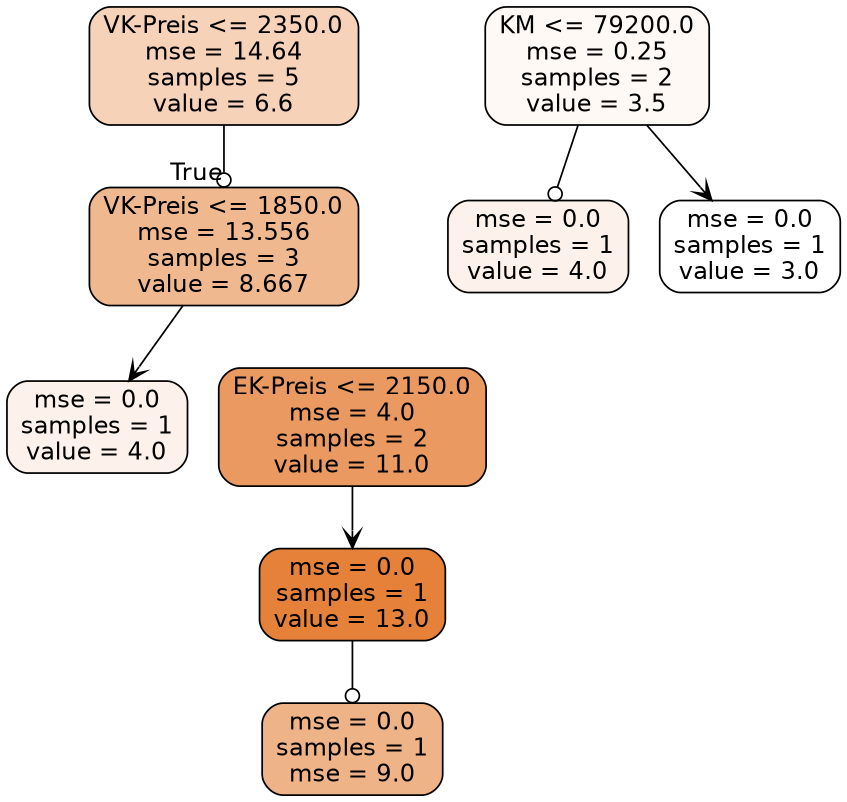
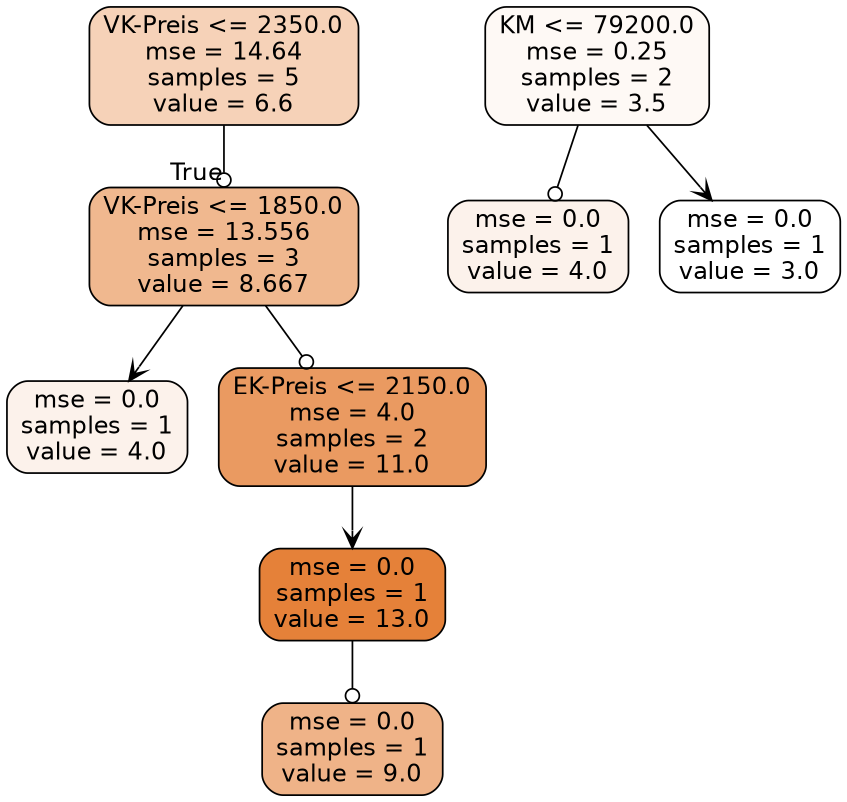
none -> (284, 331)
(352, 749) -> (352, 749)
